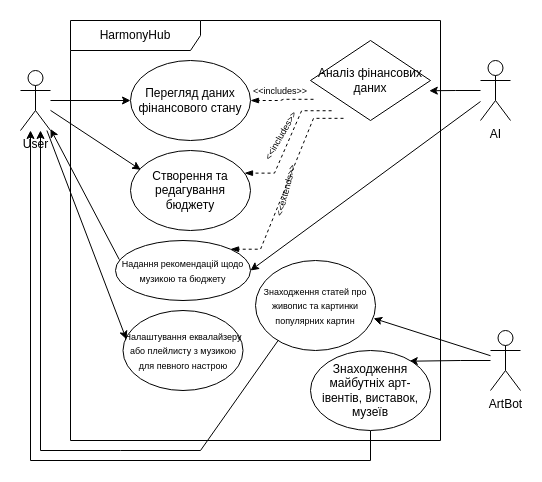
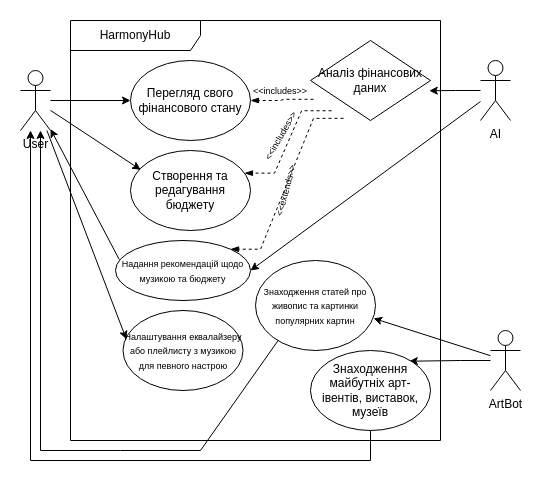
(191, 101) -> (191, 101)
